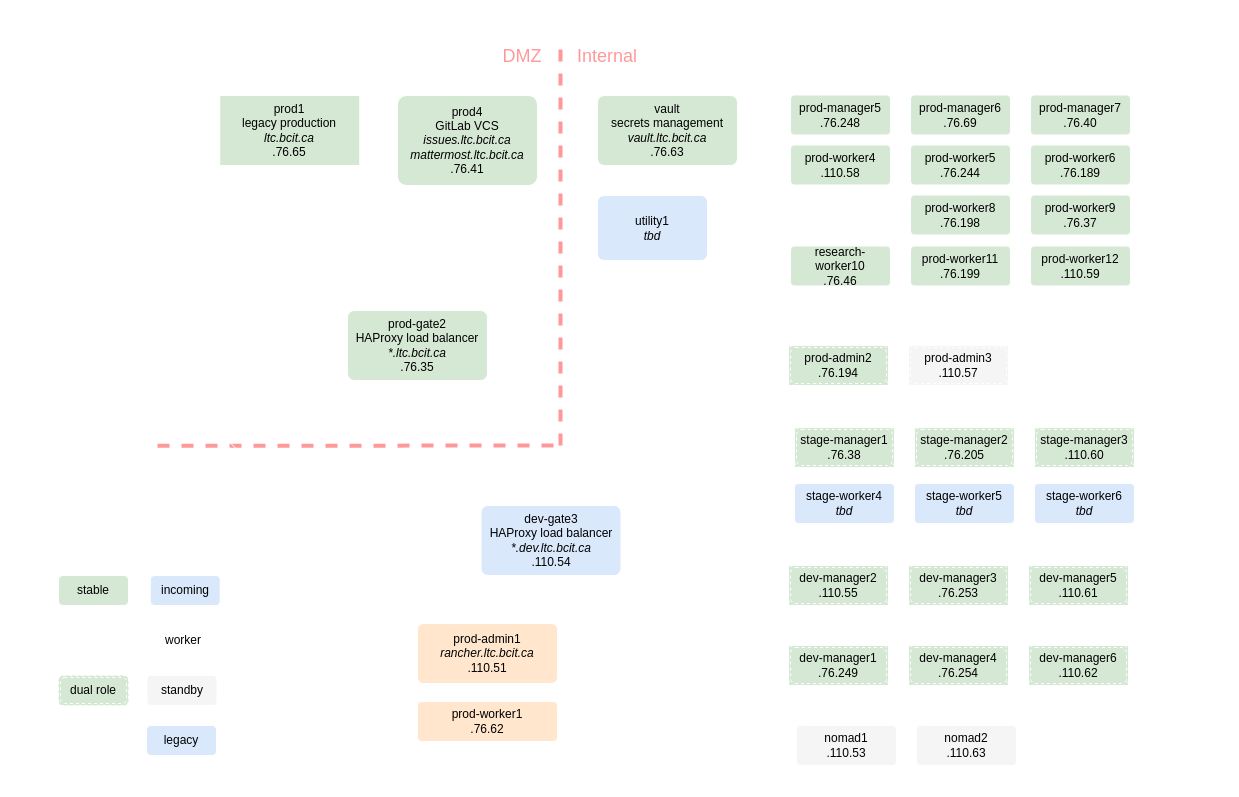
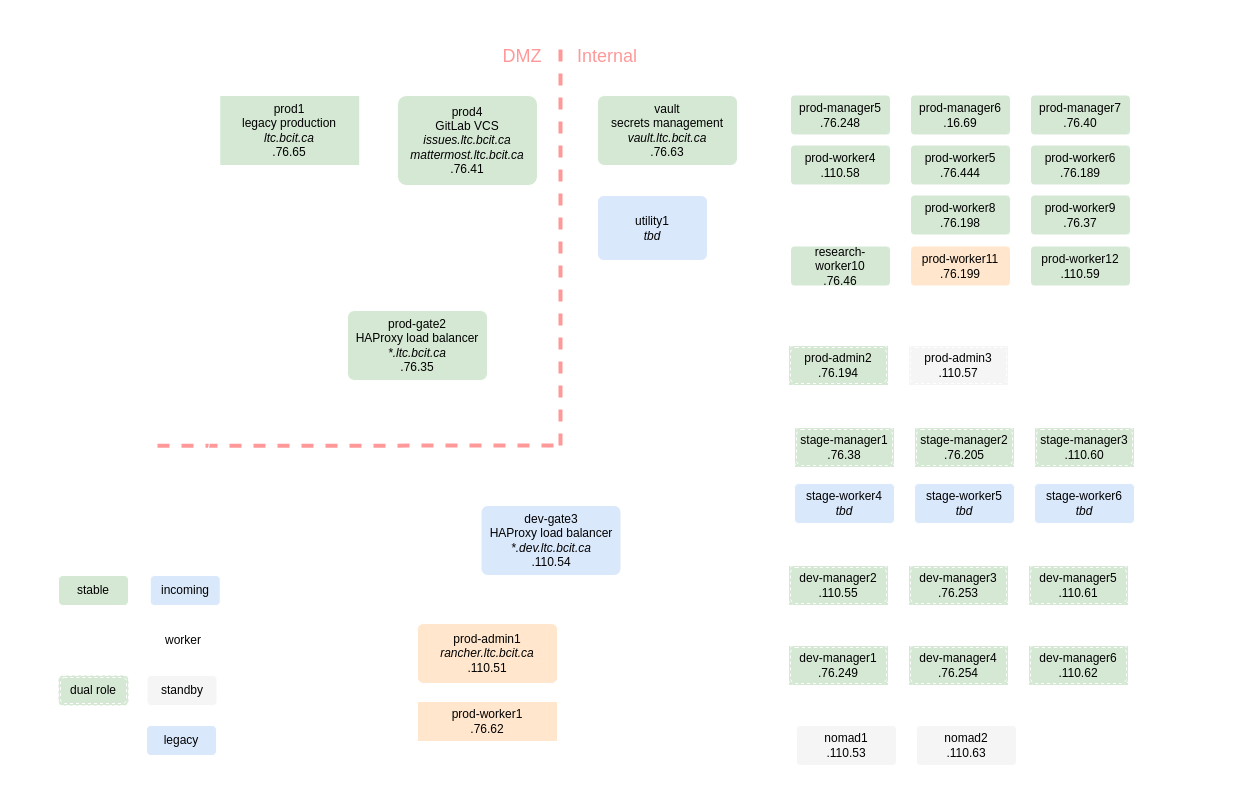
(961, 116) -> (961, 116)
(961, 166) -> (961, 166)
(961, 266) -> (961, 266)
(230, 443) -> (209, 443)
(488, 722) -> (488, 722)
